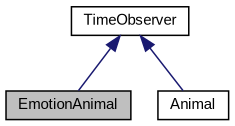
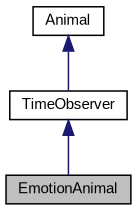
(166, 69) -> (68, 71)
